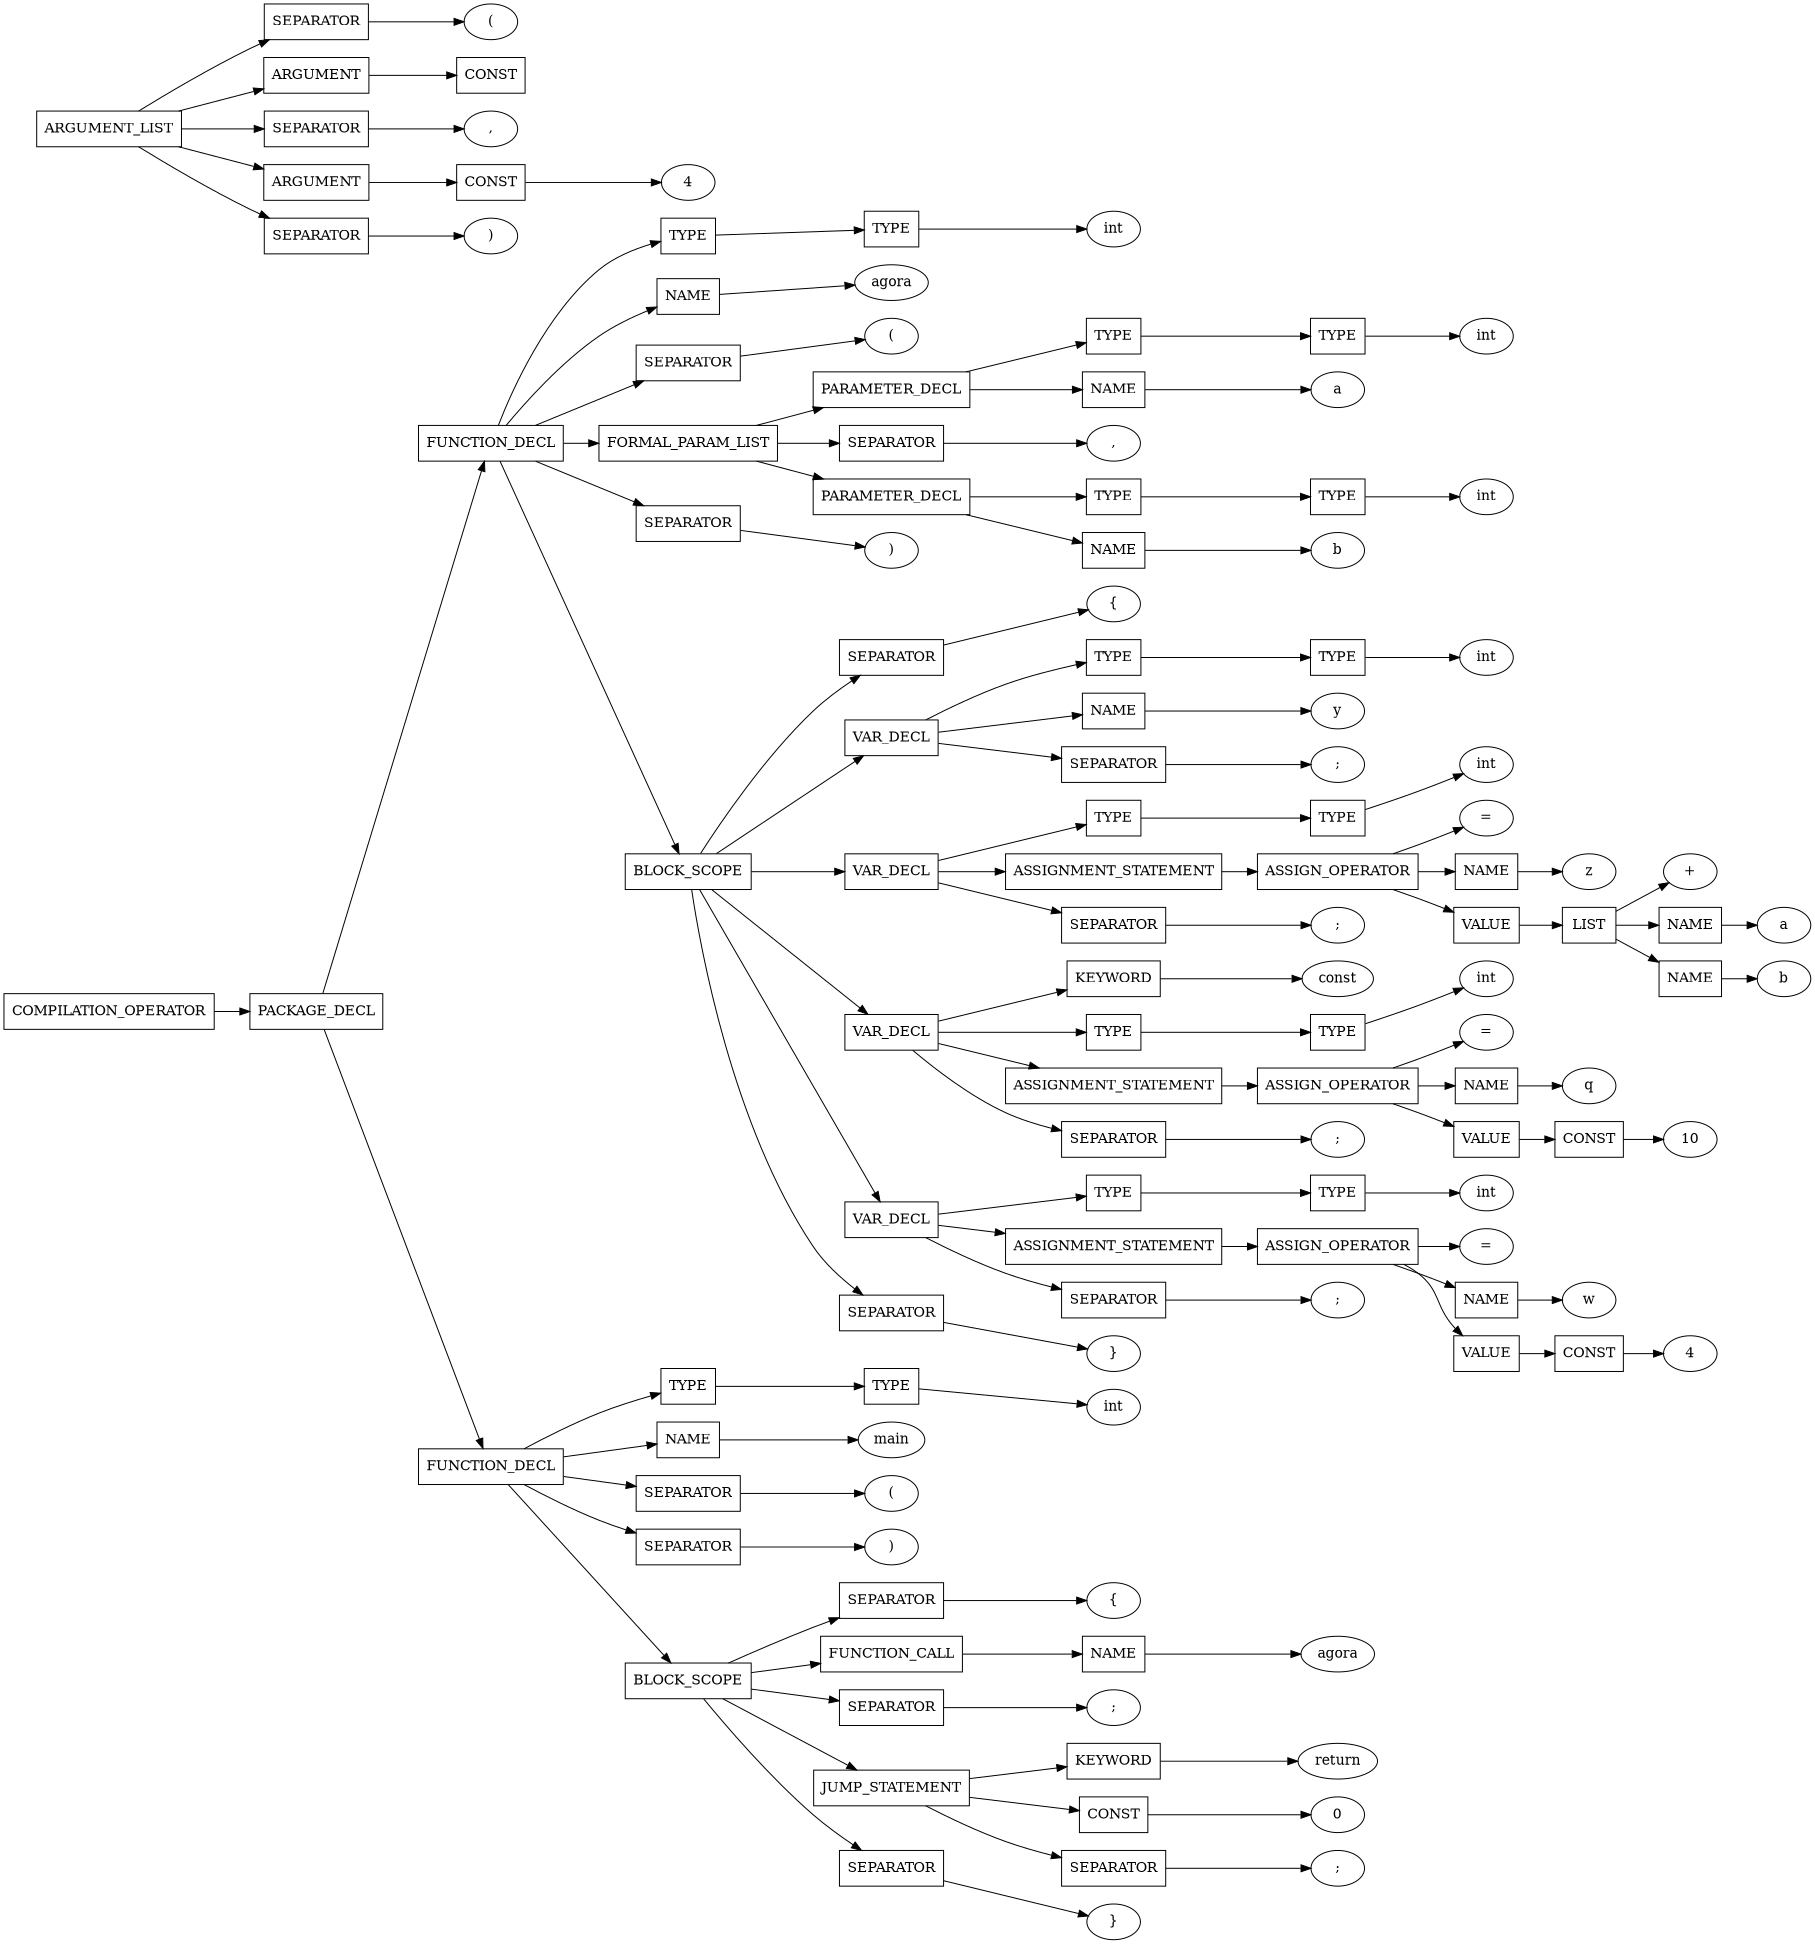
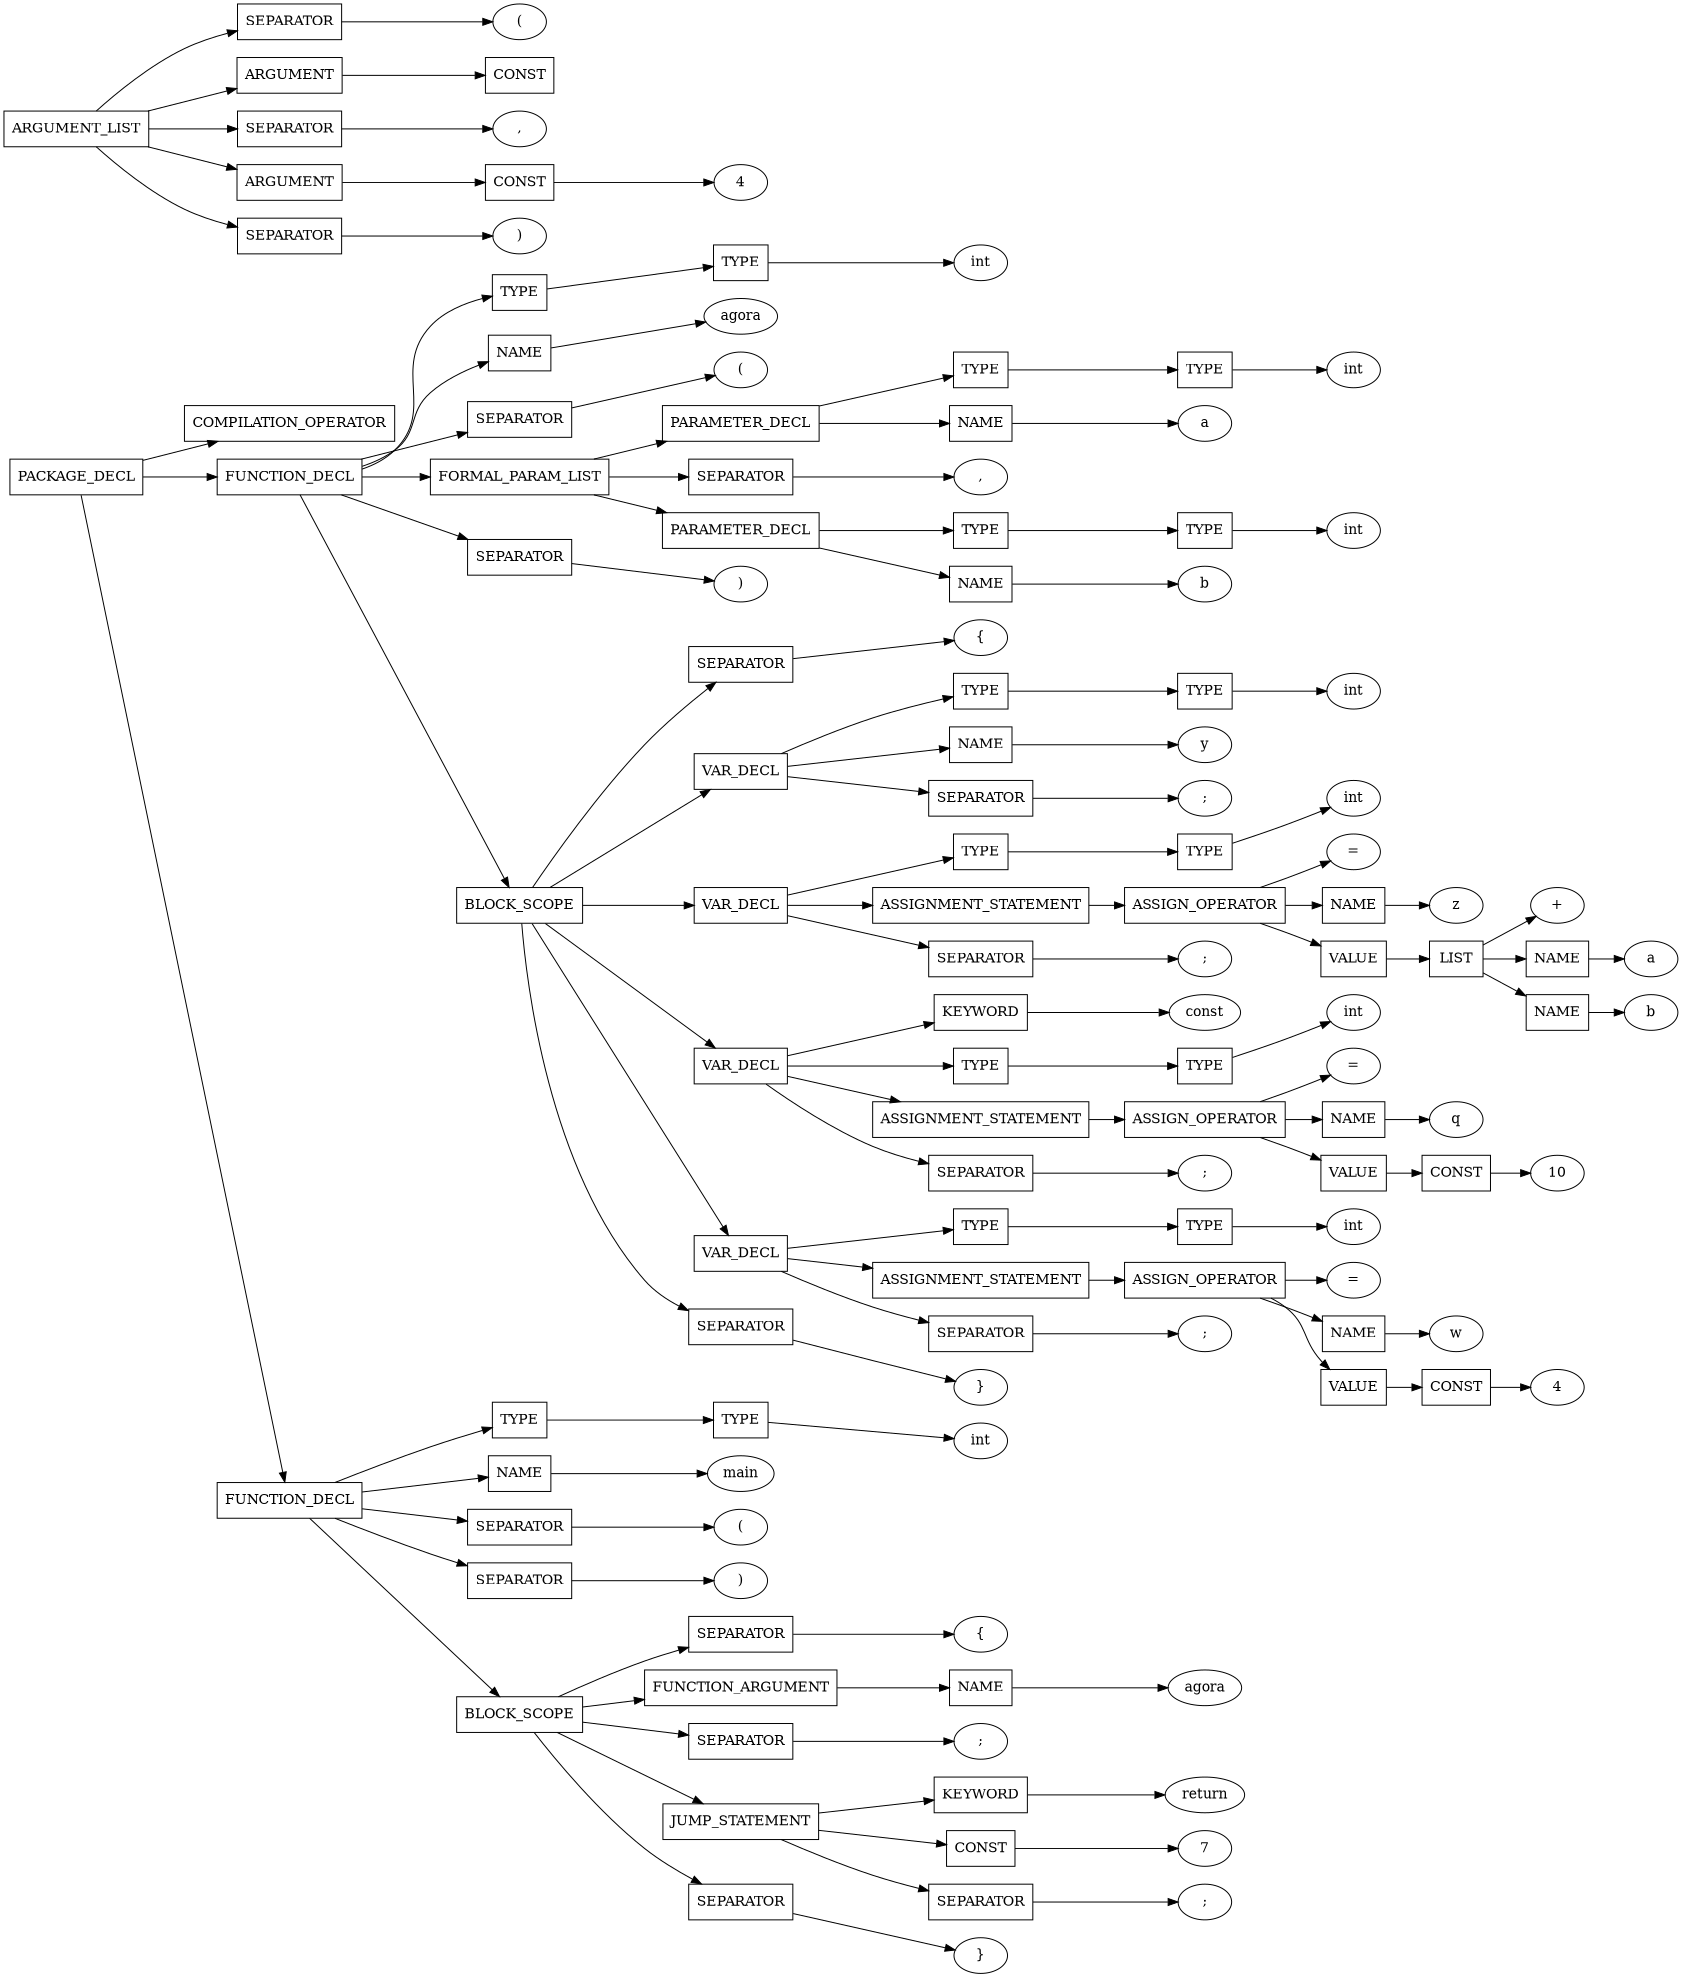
(227, 1012) -> (176, 452)
(892, 1654) -> (741, 1688)
(1338, 1815) -> (1205, 1848)
